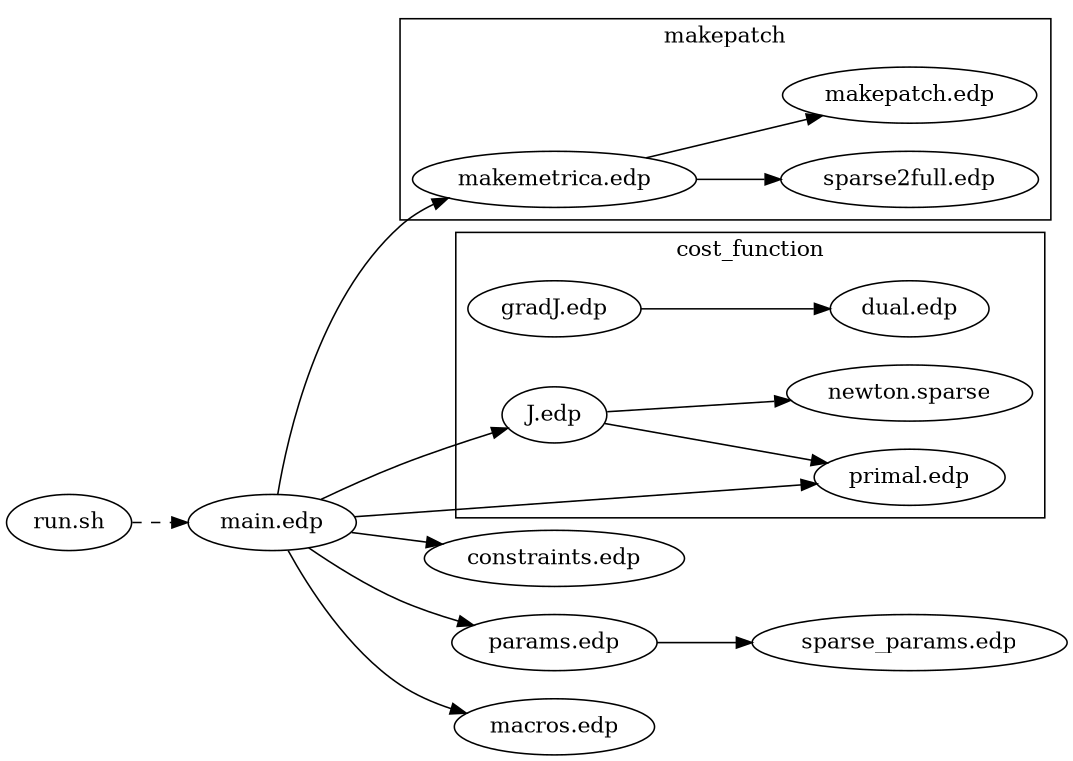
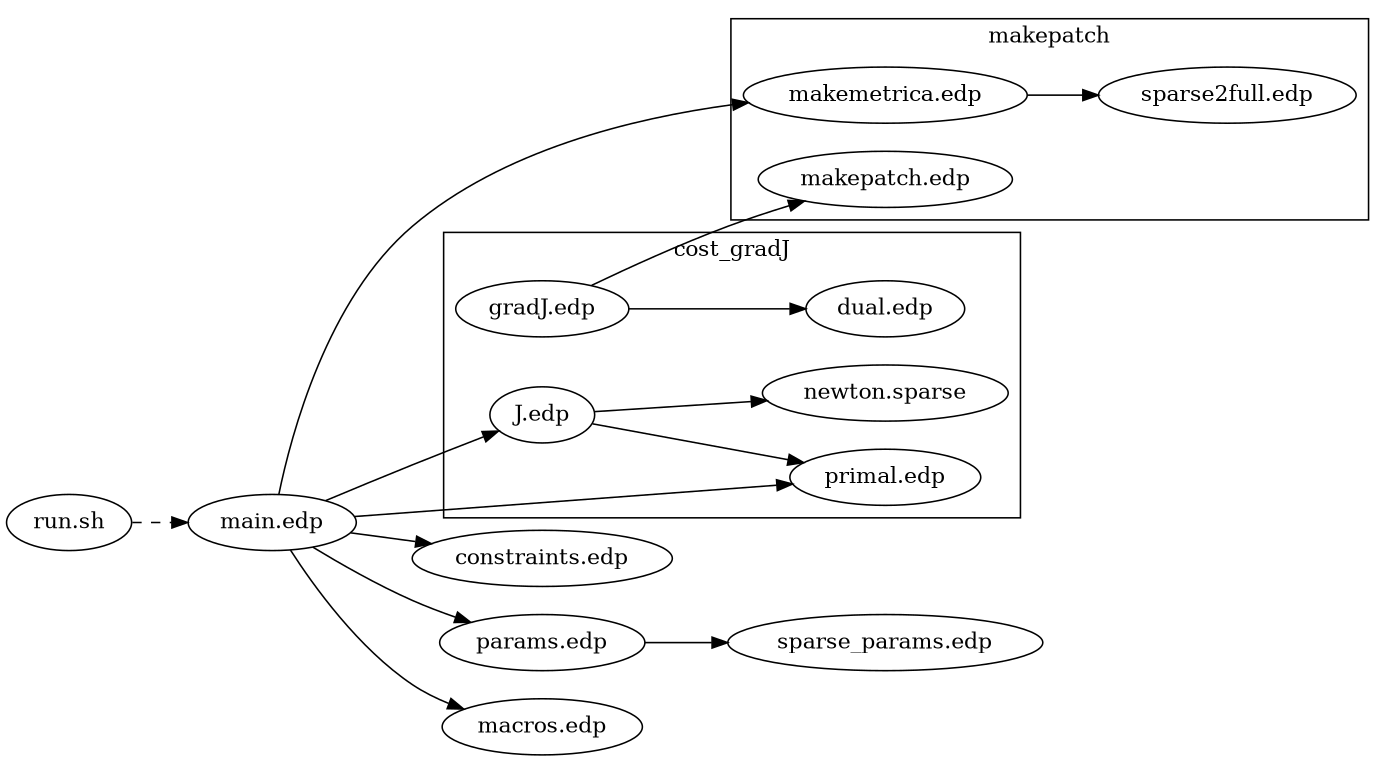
(727, 139) -> (684, 244)
(750, 250) -> (732, 250)
